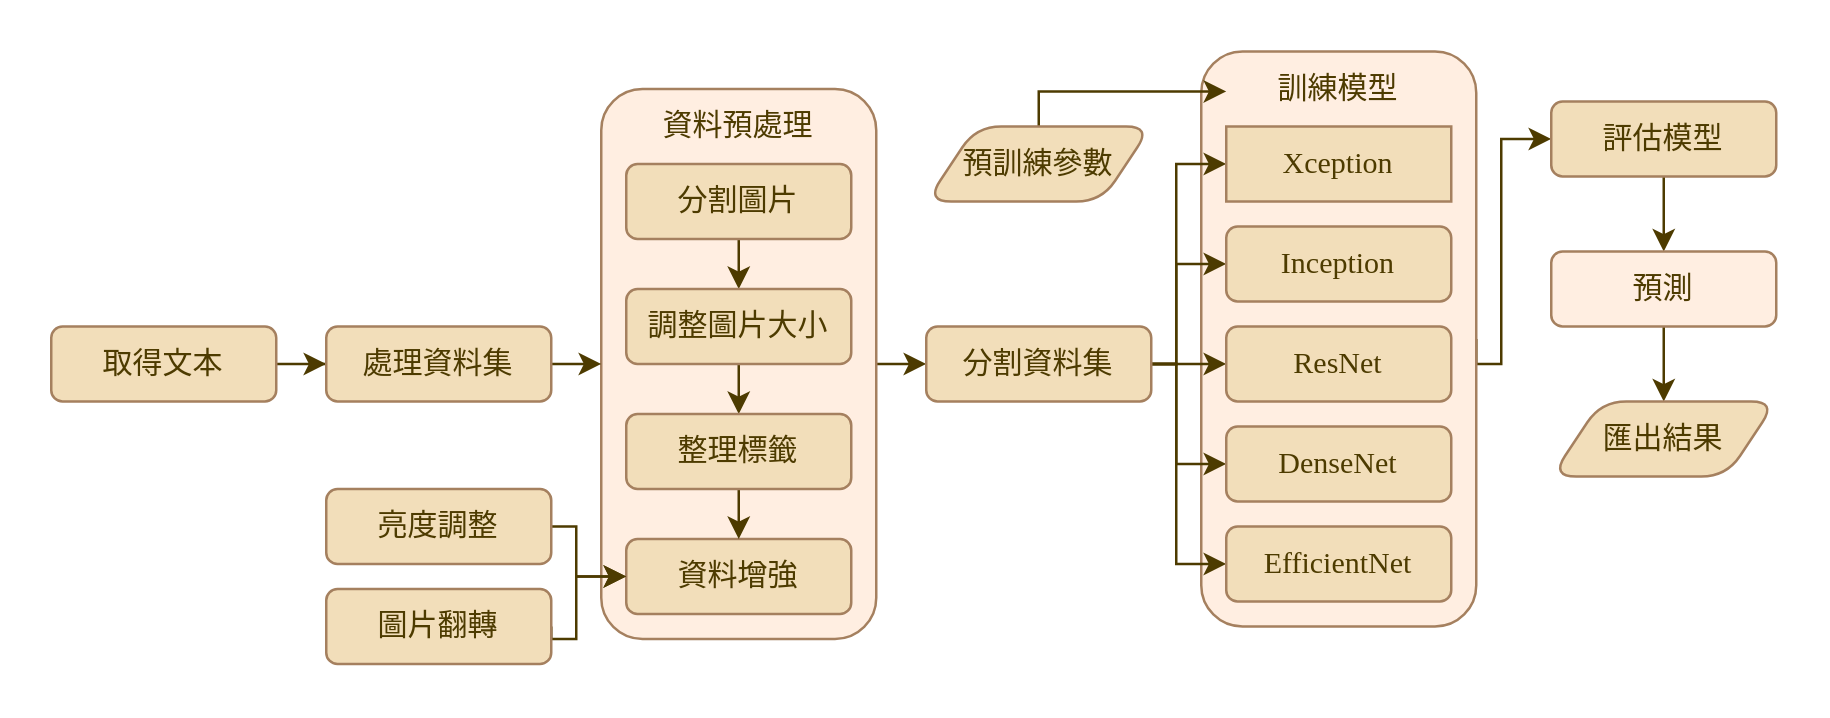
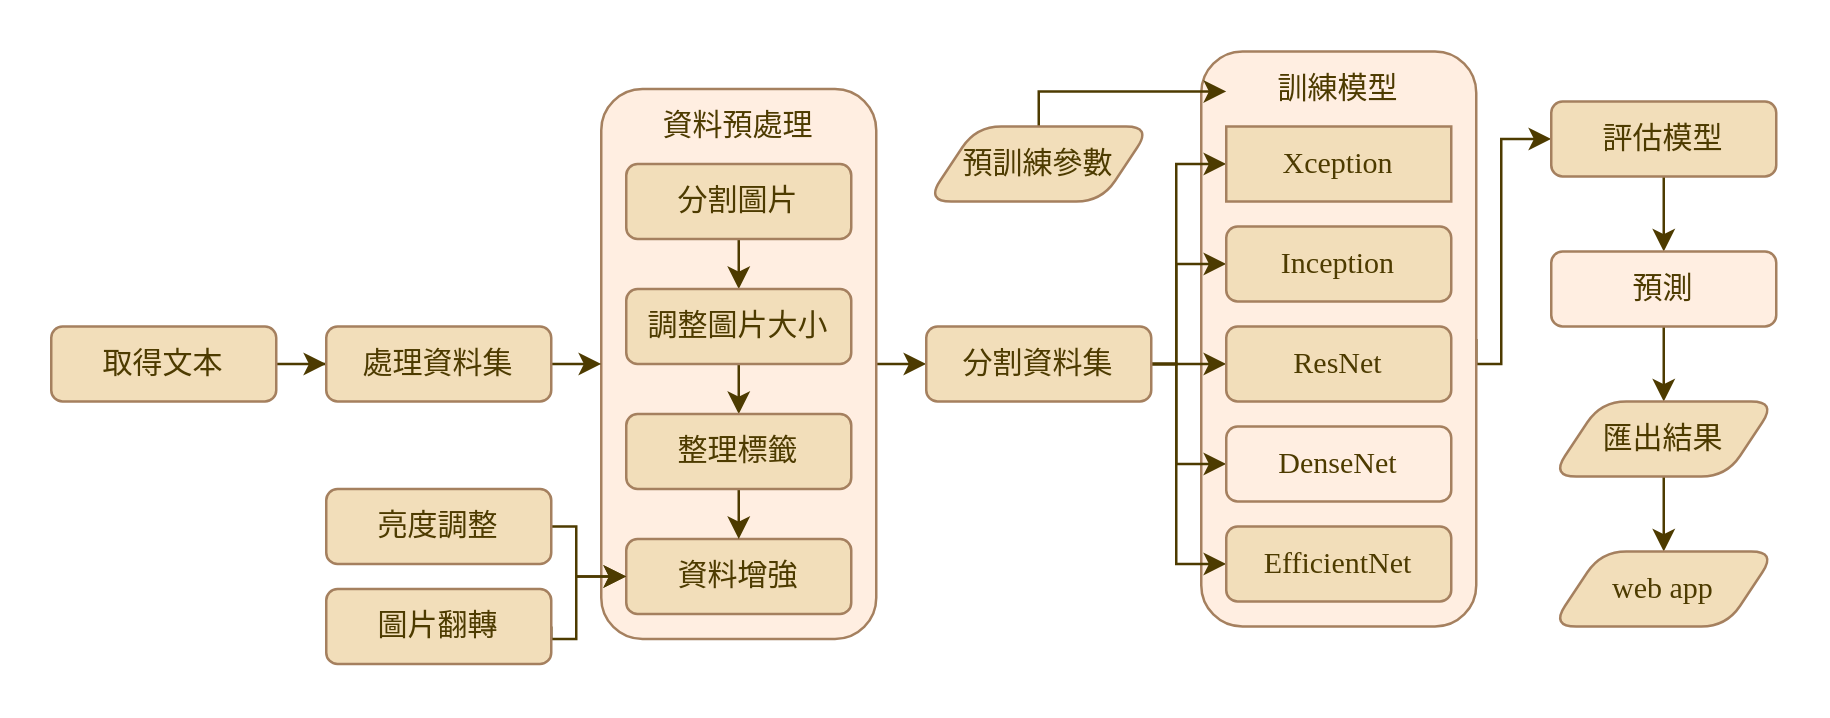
(1339, 464) -> (1339, 464)
none -> (1664, 505)
none -> (1664, 589)
